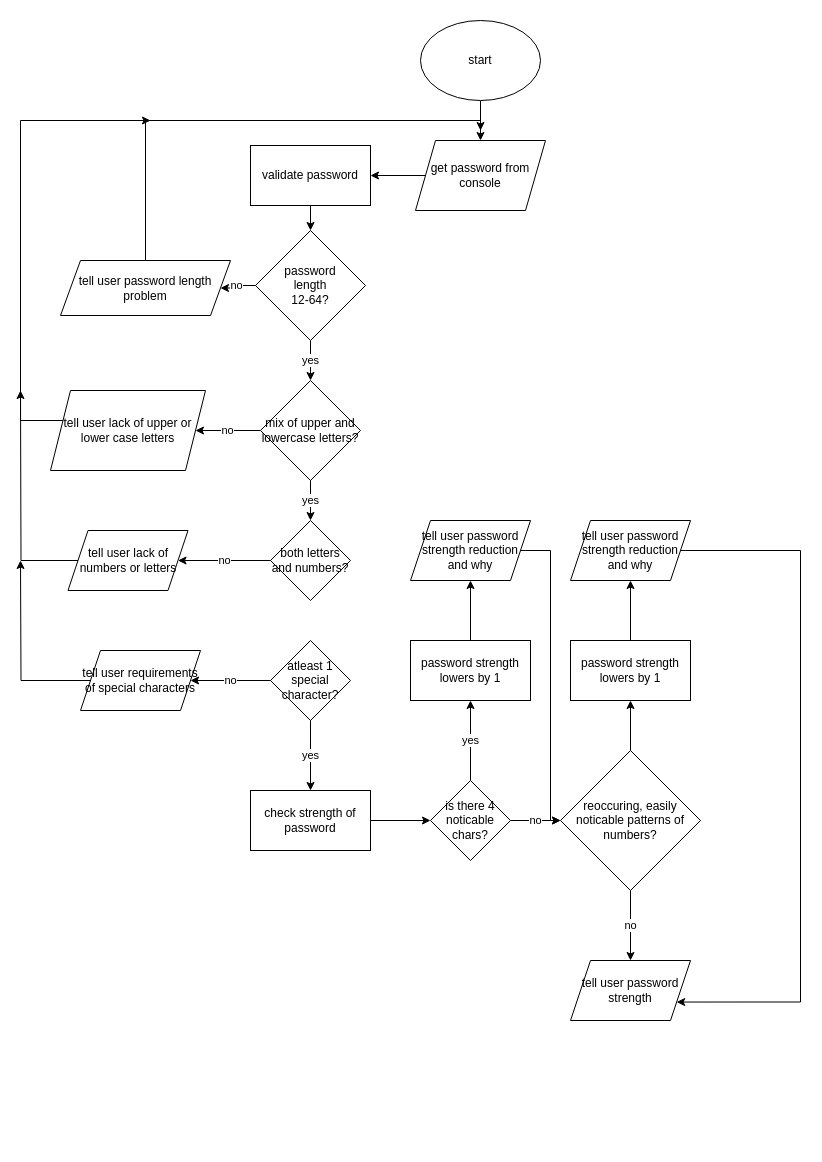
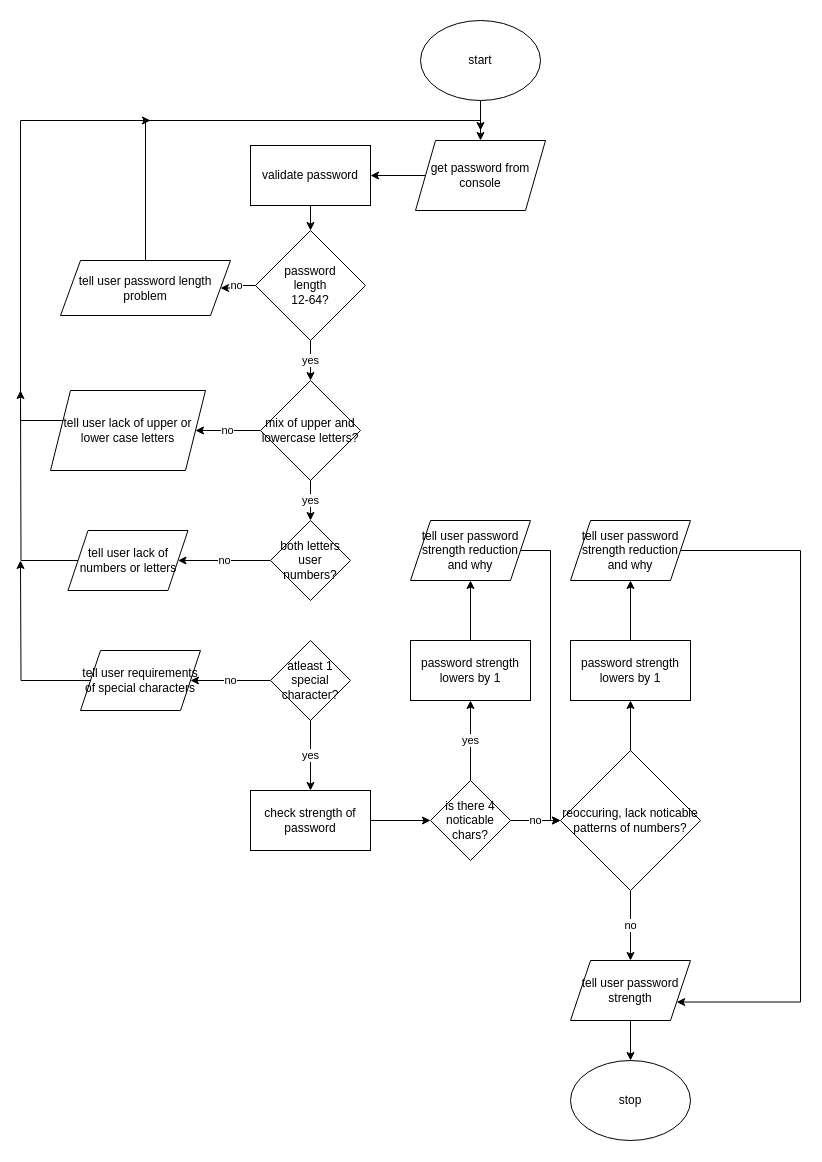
(311, 561) -> (311, 561)
(631, 821) -> (631, 821)
none -> (631, 1037)
none -> (631, 1101)
